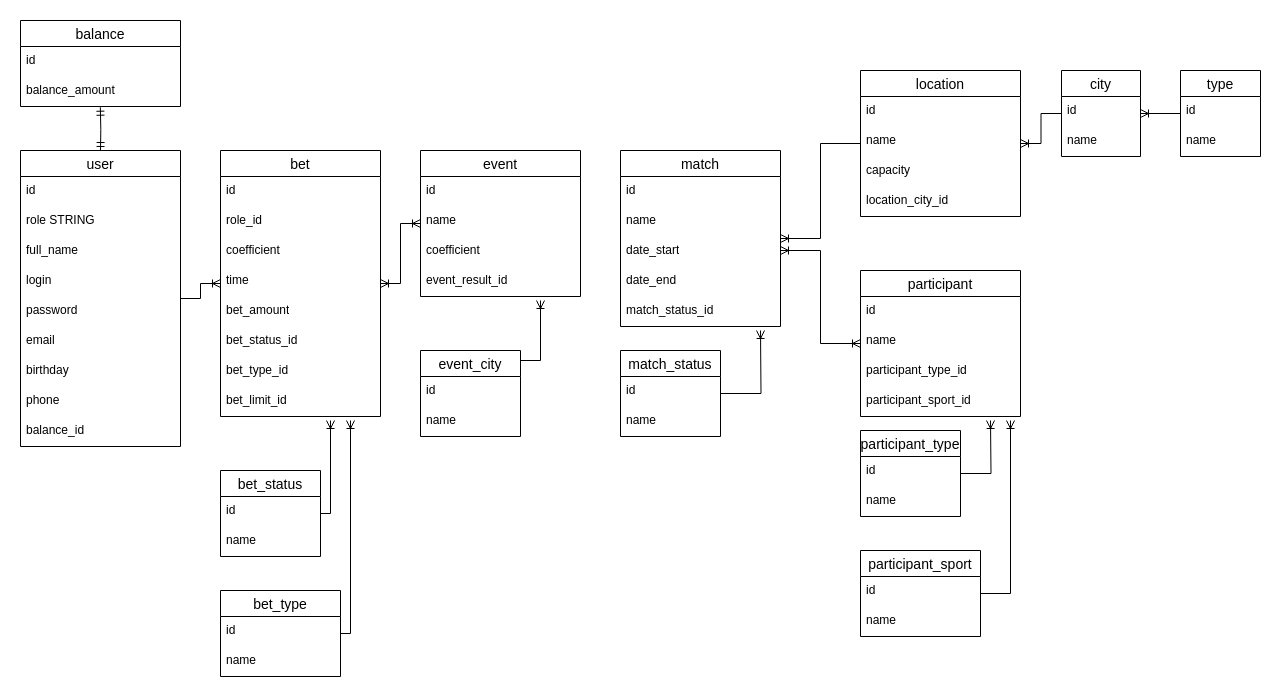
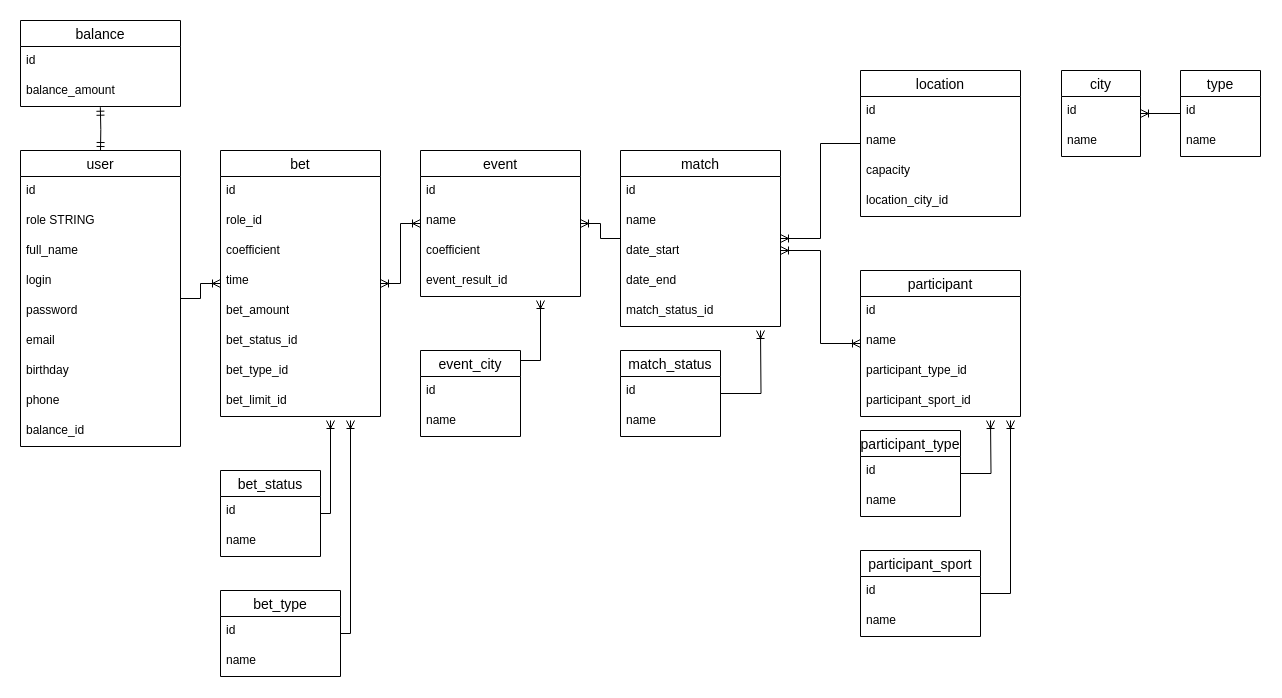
(1041, 129) -> none
none -> (601, 231)
